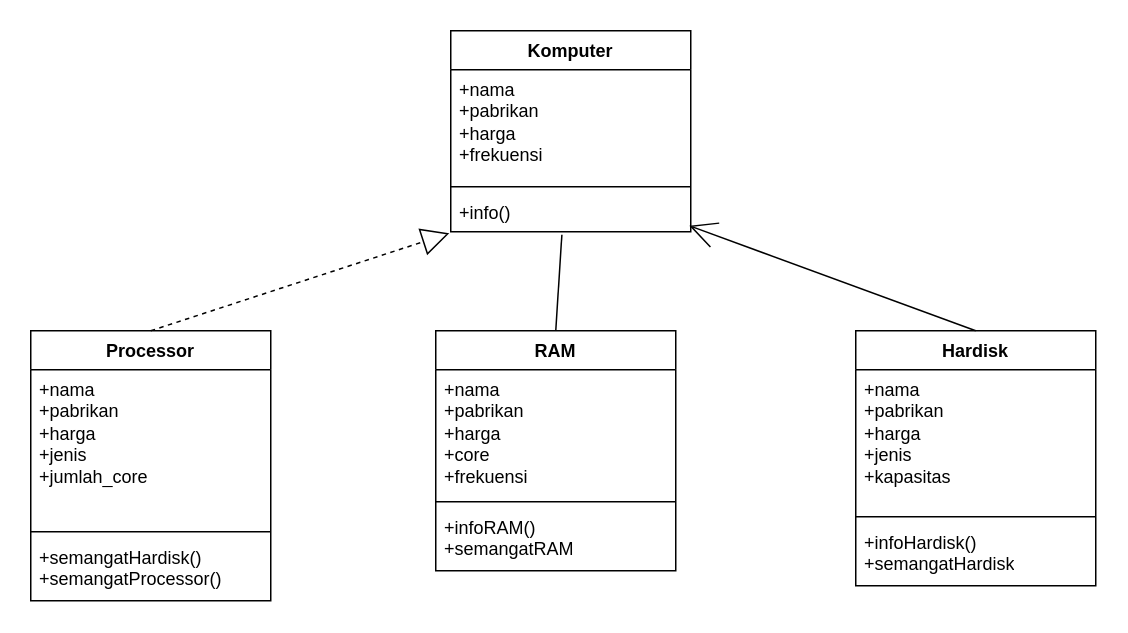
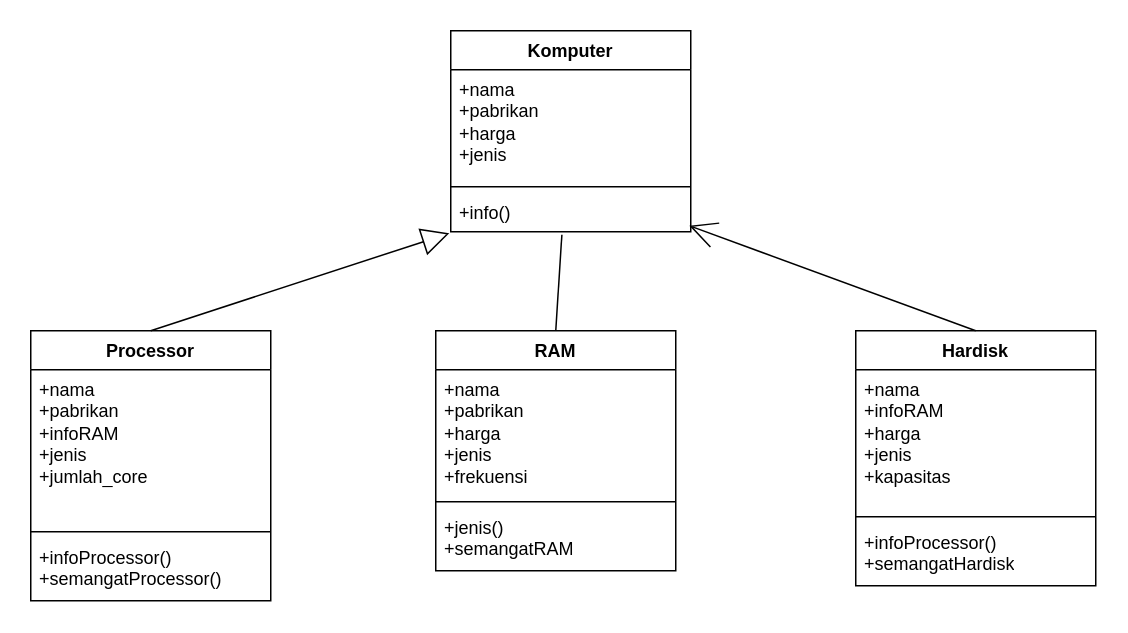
(508, 123) -> (503, 123)
(288, 286) -> (288, 286)
(98, 434) -> (98, 434)
(493, 434) -> (493, 434)
(913, 434) -> (913, 434)
(505, 540) -> (505, 540)
(943, 555) -> (943, 555)
(141, 570) -> (141, 570)
